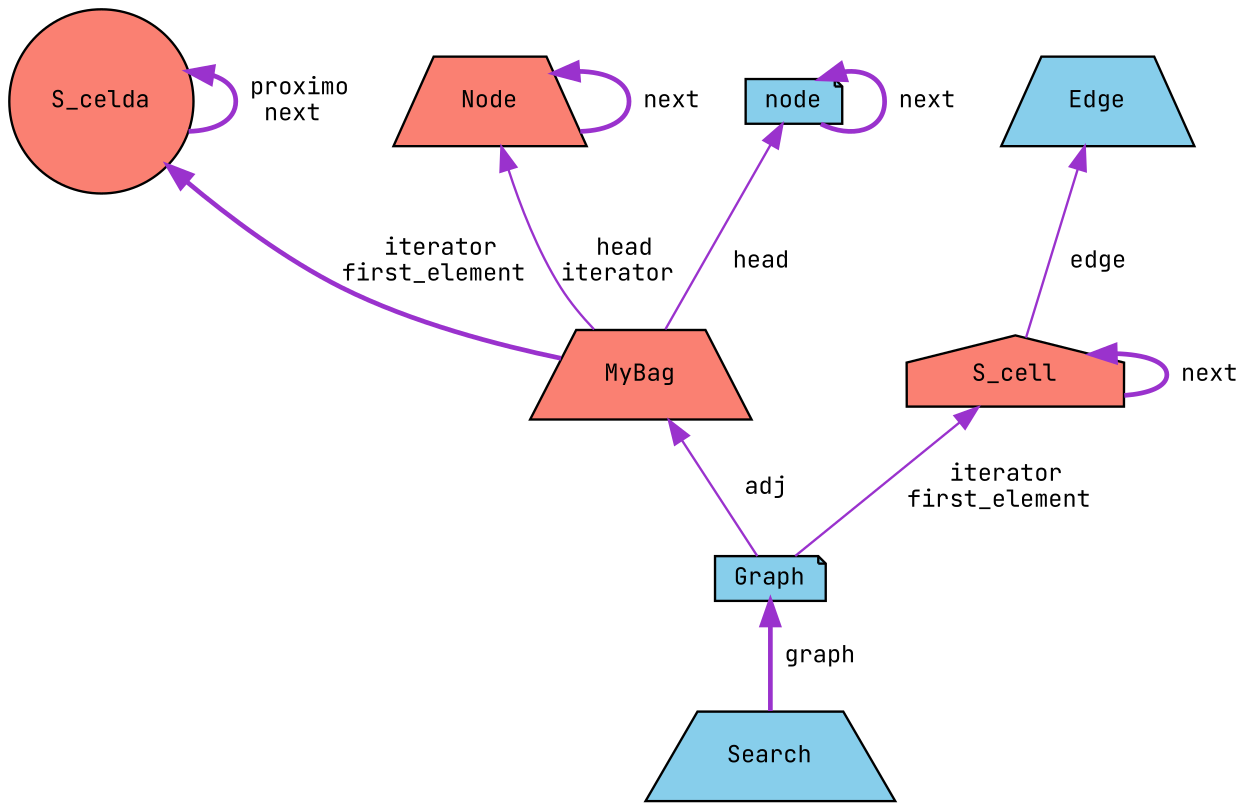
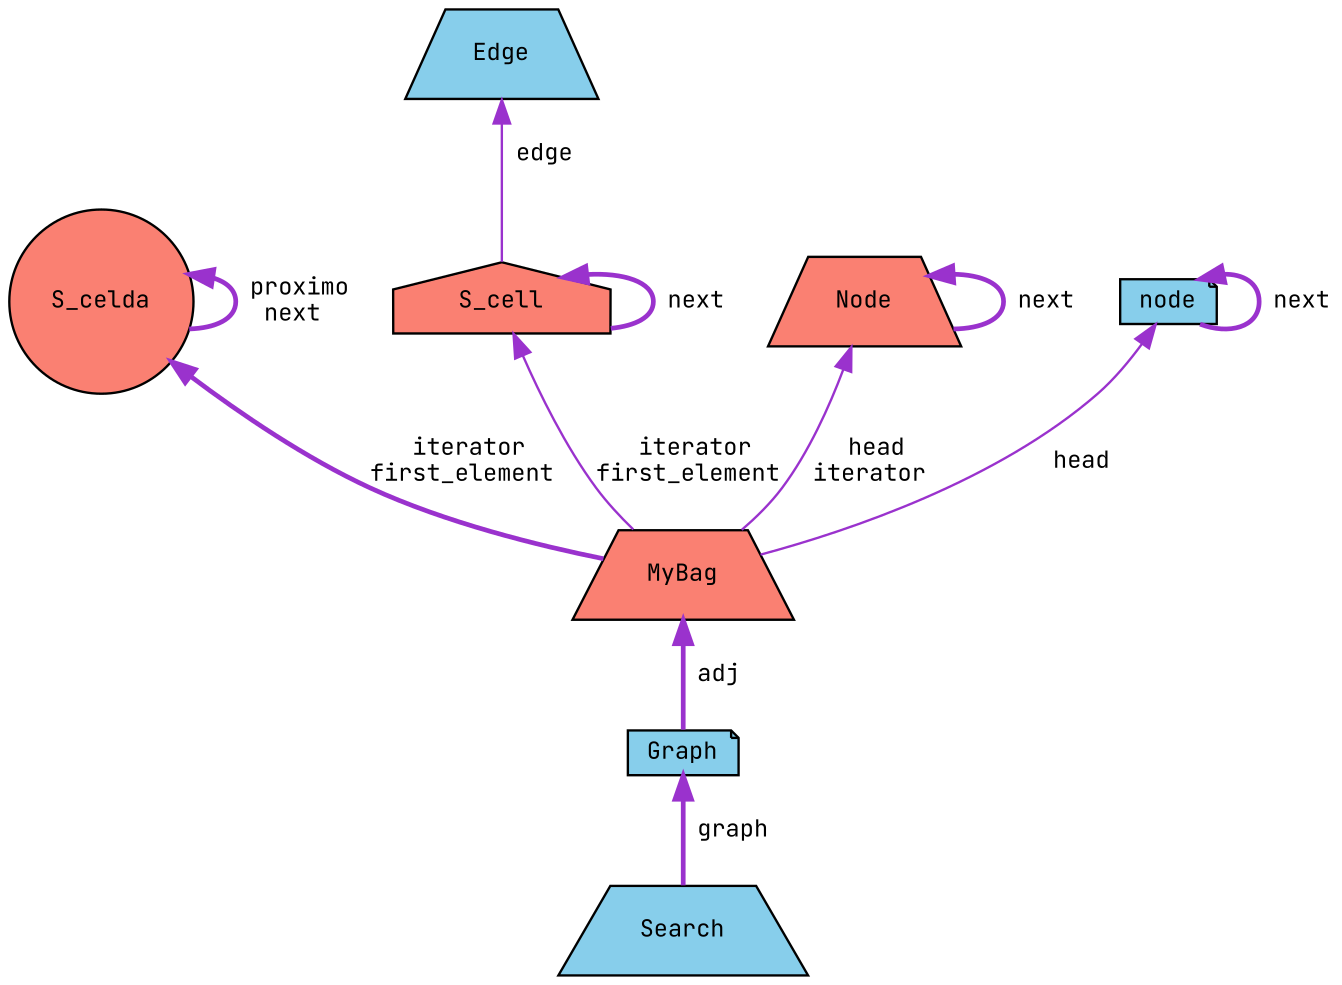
(877, 489) -> (570, 448)
(720, 498) -> (683, 687)
